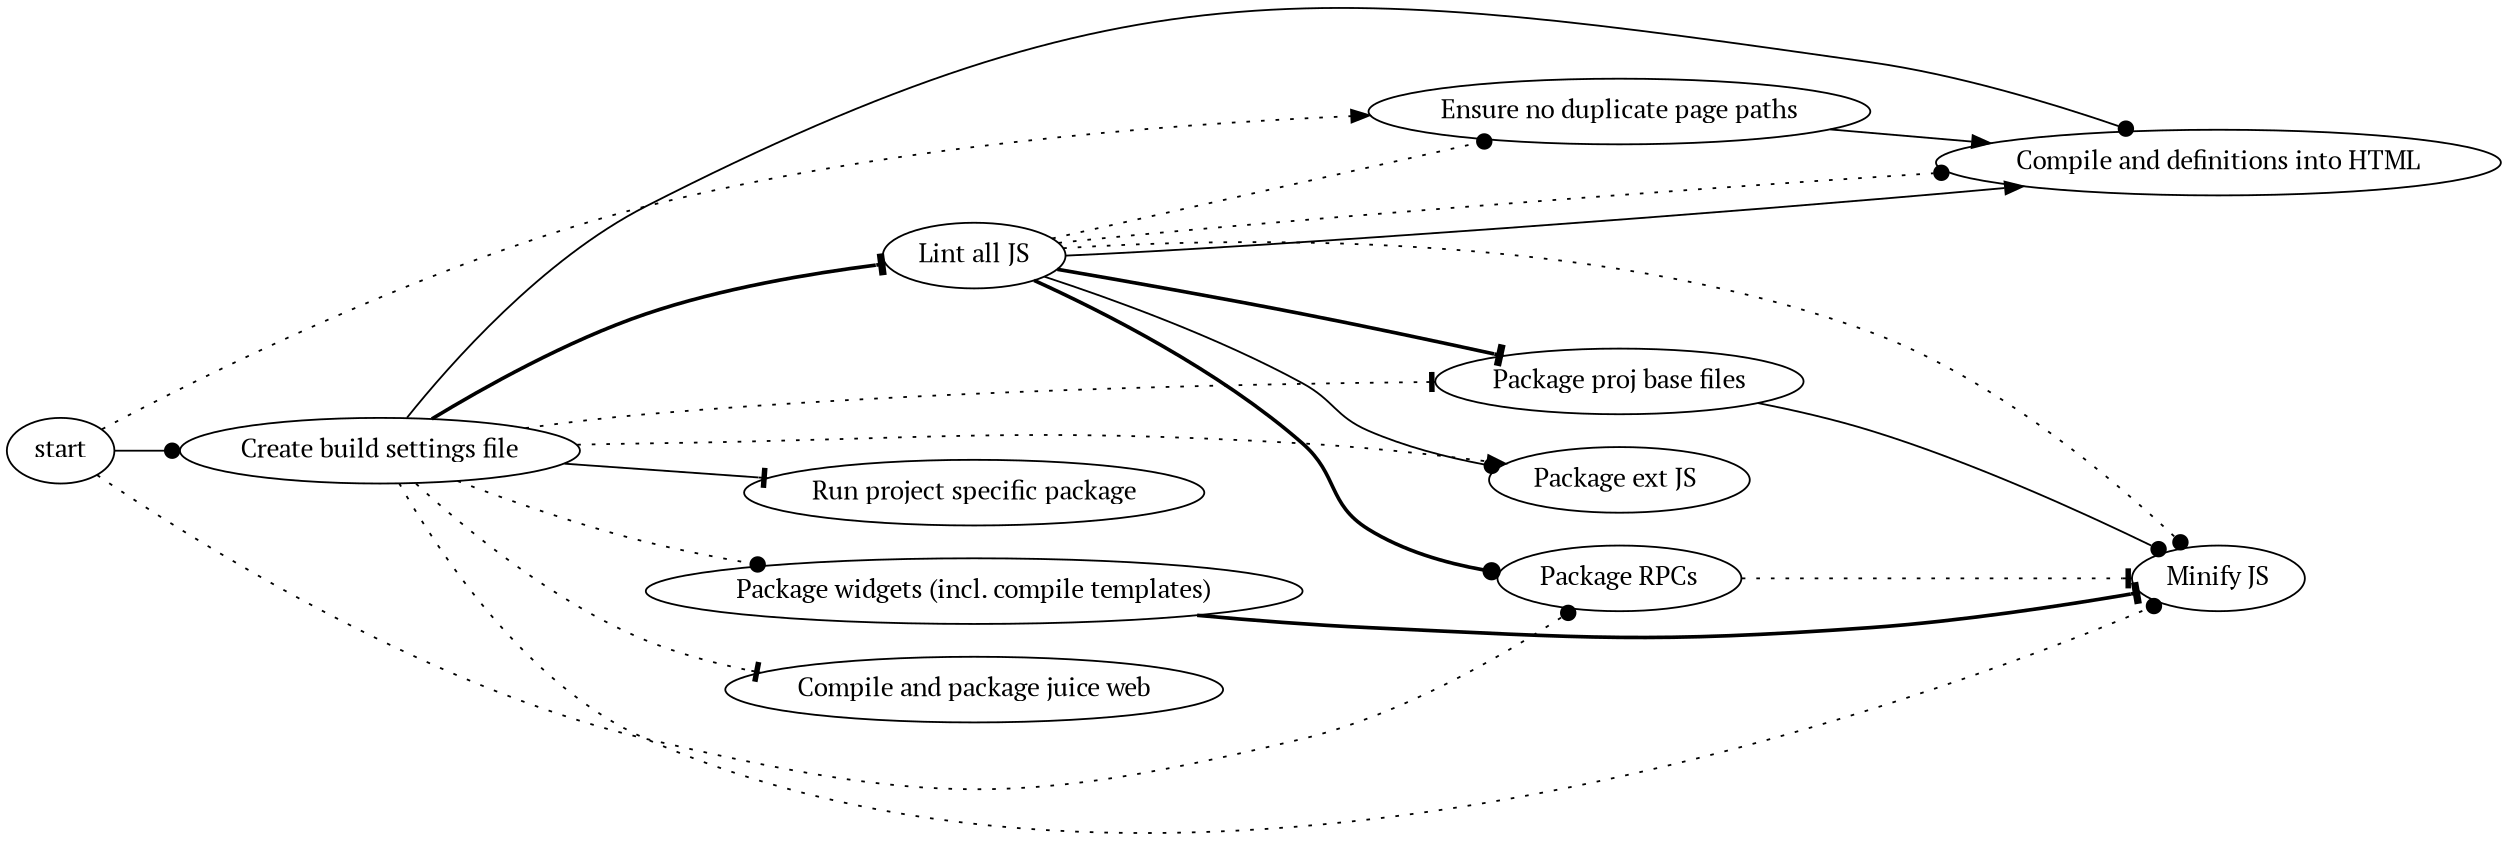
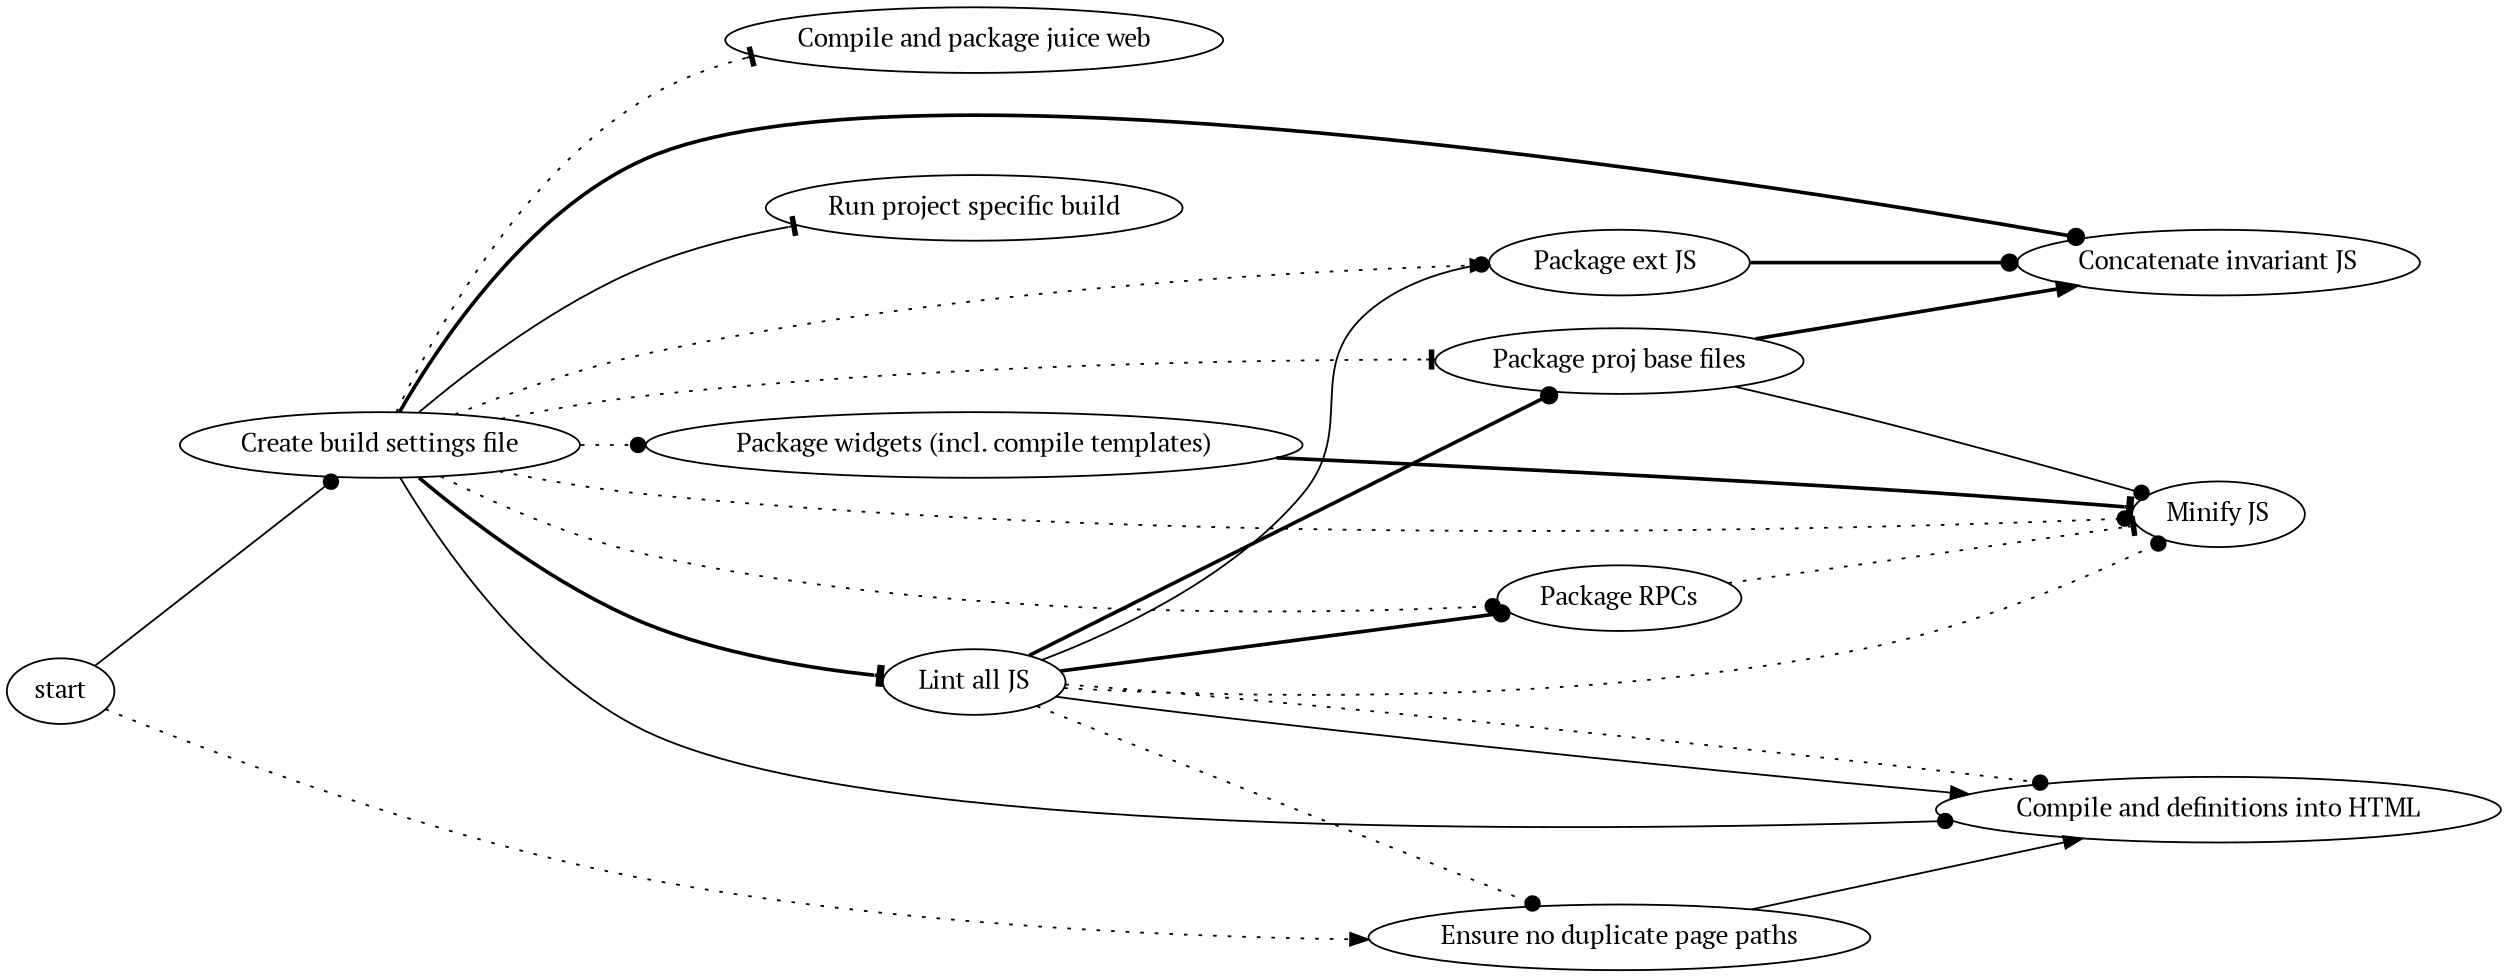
none -> (2218, 263)
(1276, 309) -> (1311, 514)
(974, 493) -> (974, 208)
(813, 774) -> (954, 599)
